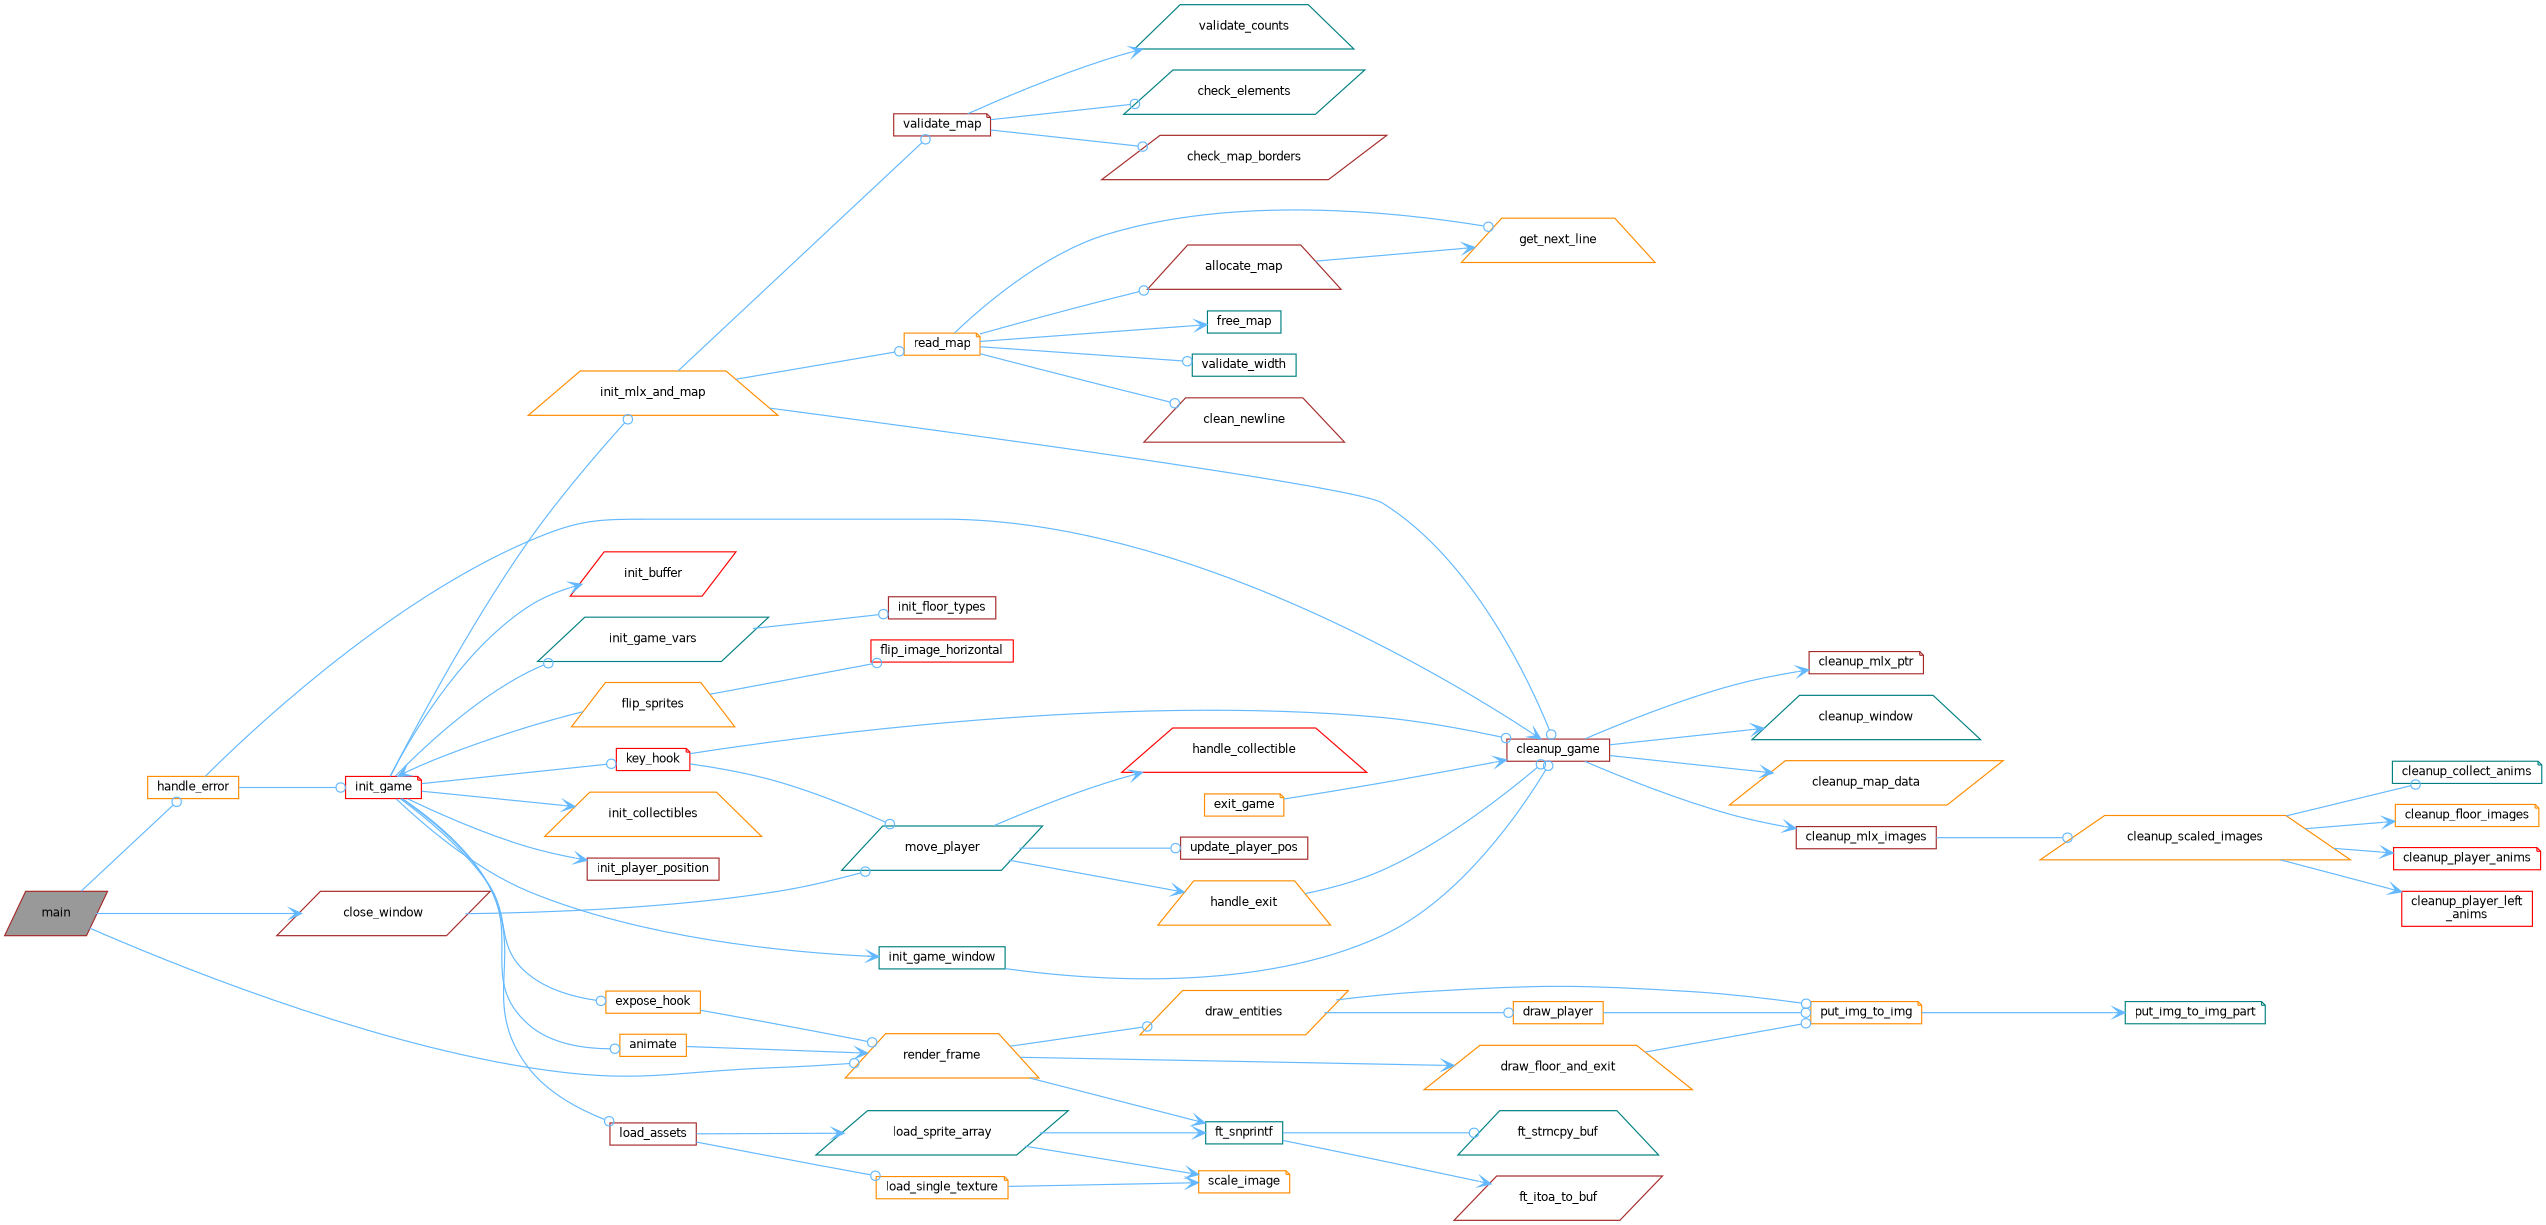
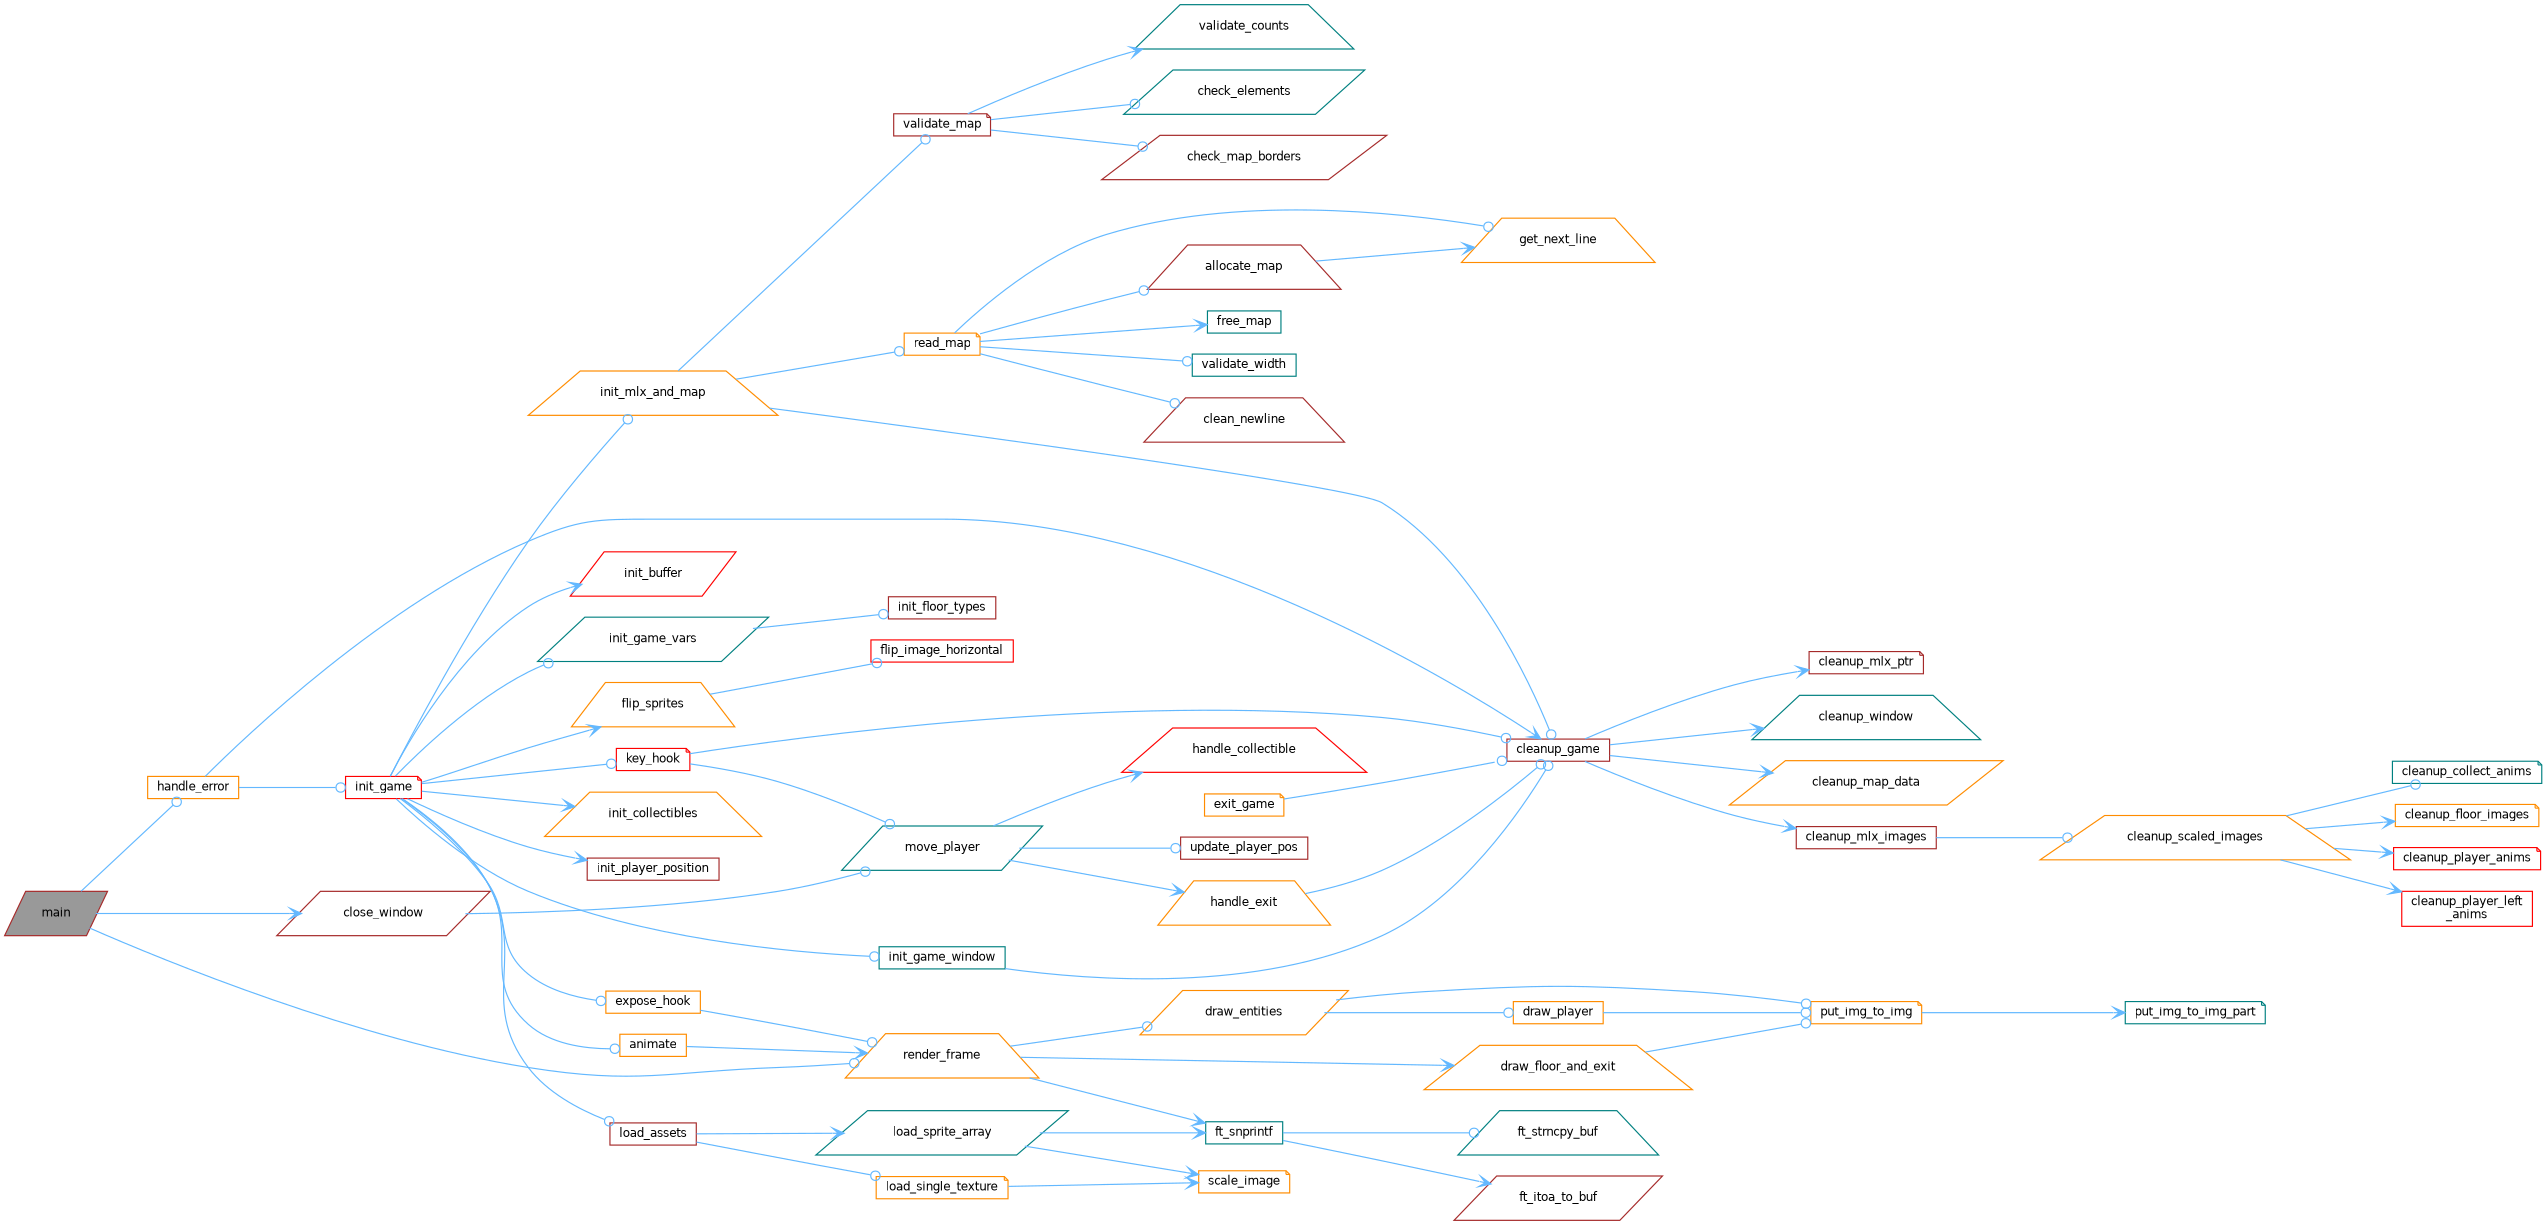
(494, 738) -> (505, 755)
(1390, 782) -> (1390, 782)
(617, 921) -> (617, 921)
